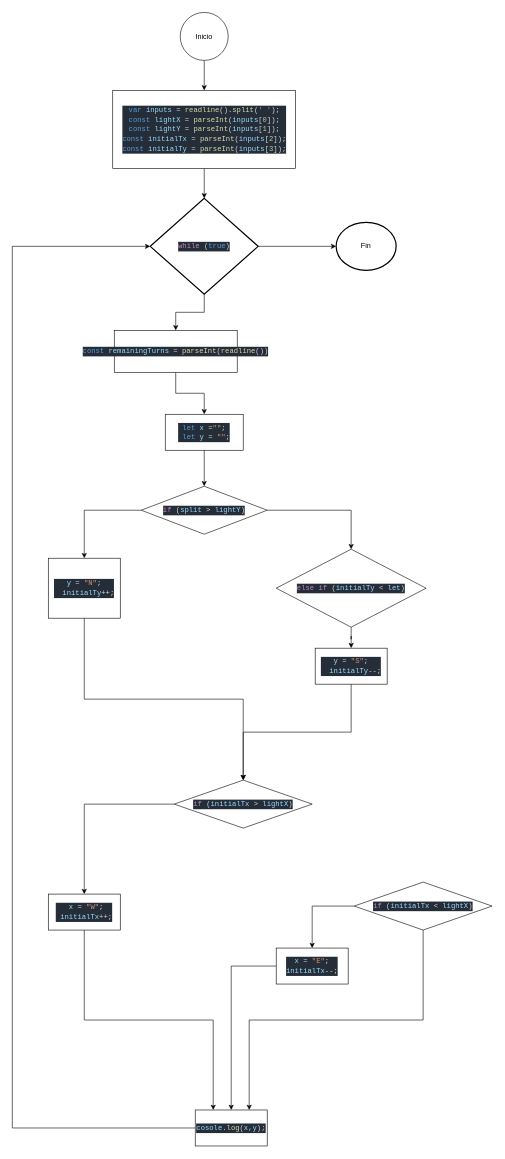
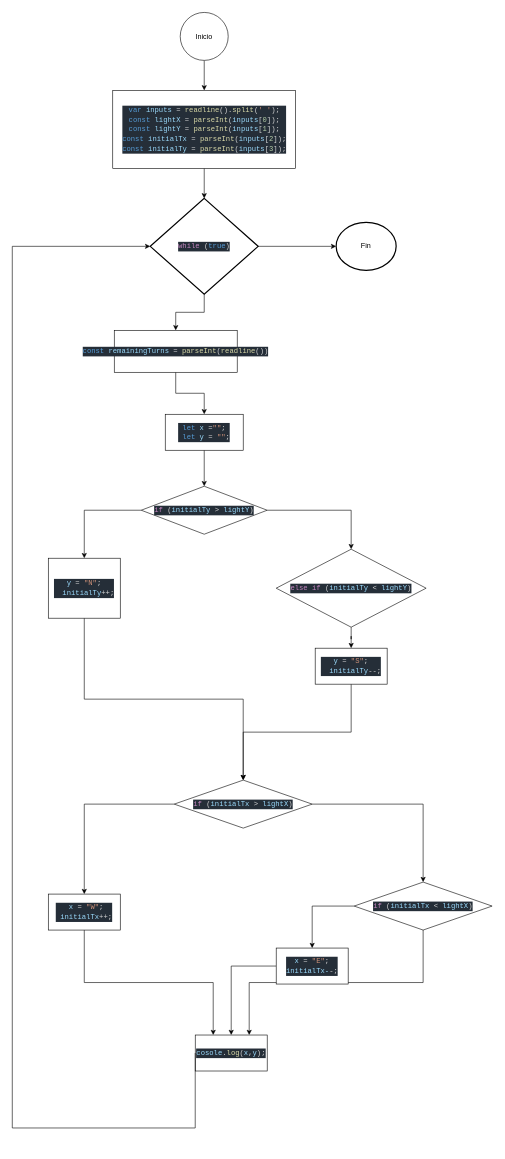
(204, 510) -> (204, 510)
(351, 588) -> (351, 588)
none -> (423, 876)
(231, 1128) -> (231, 1053)
